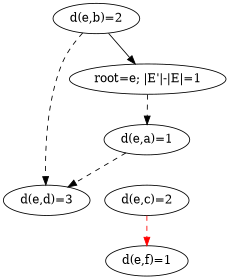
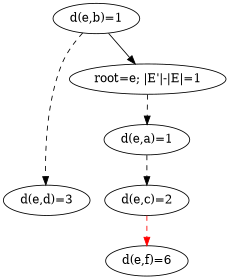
(96, 19) -> (96, 19)
(101, 168) -> (147, 166)
(147, 261) -> (147, 261)
